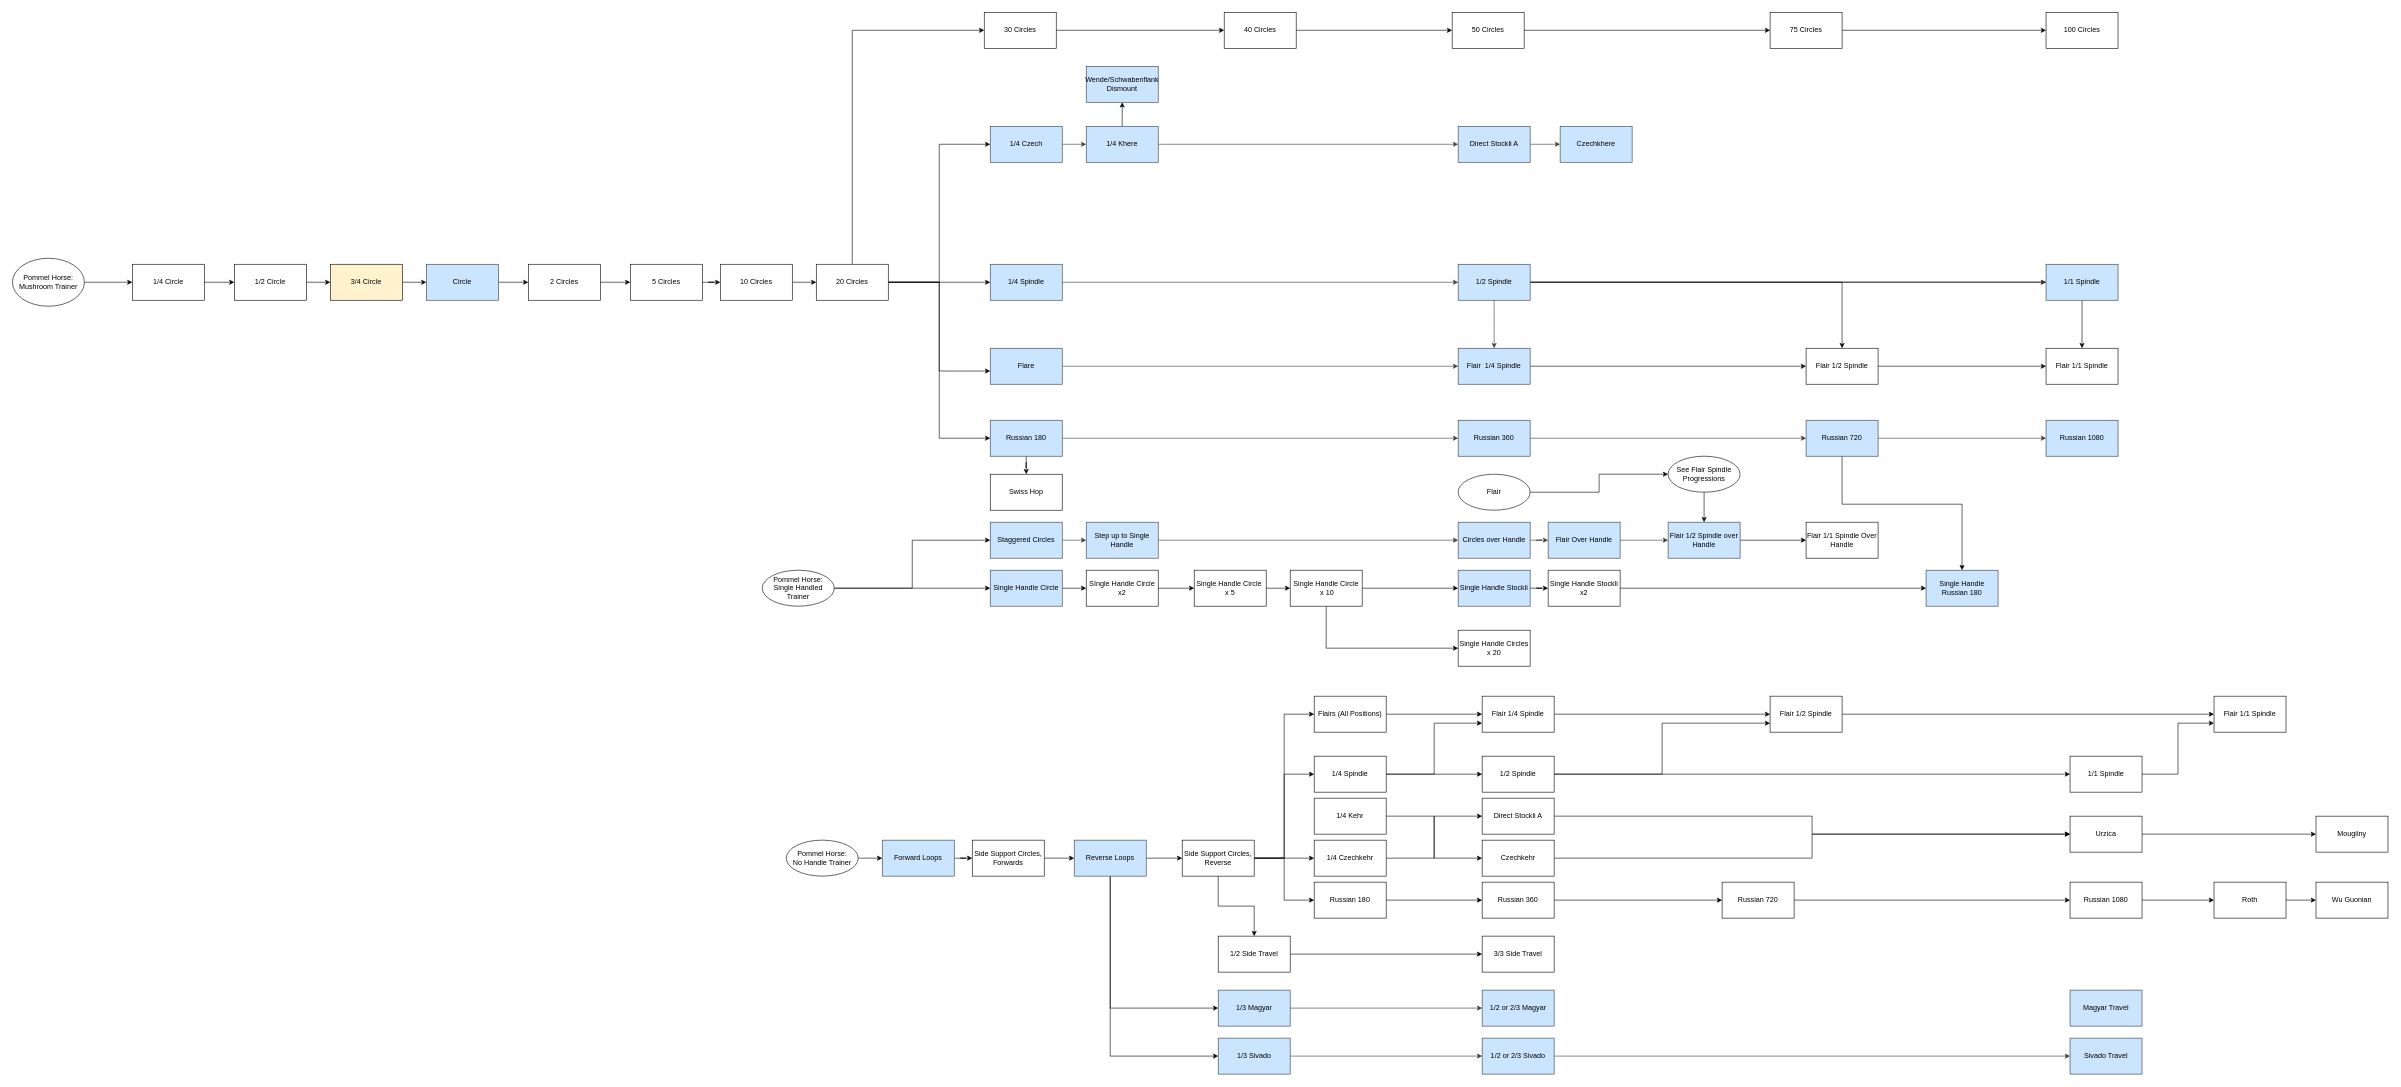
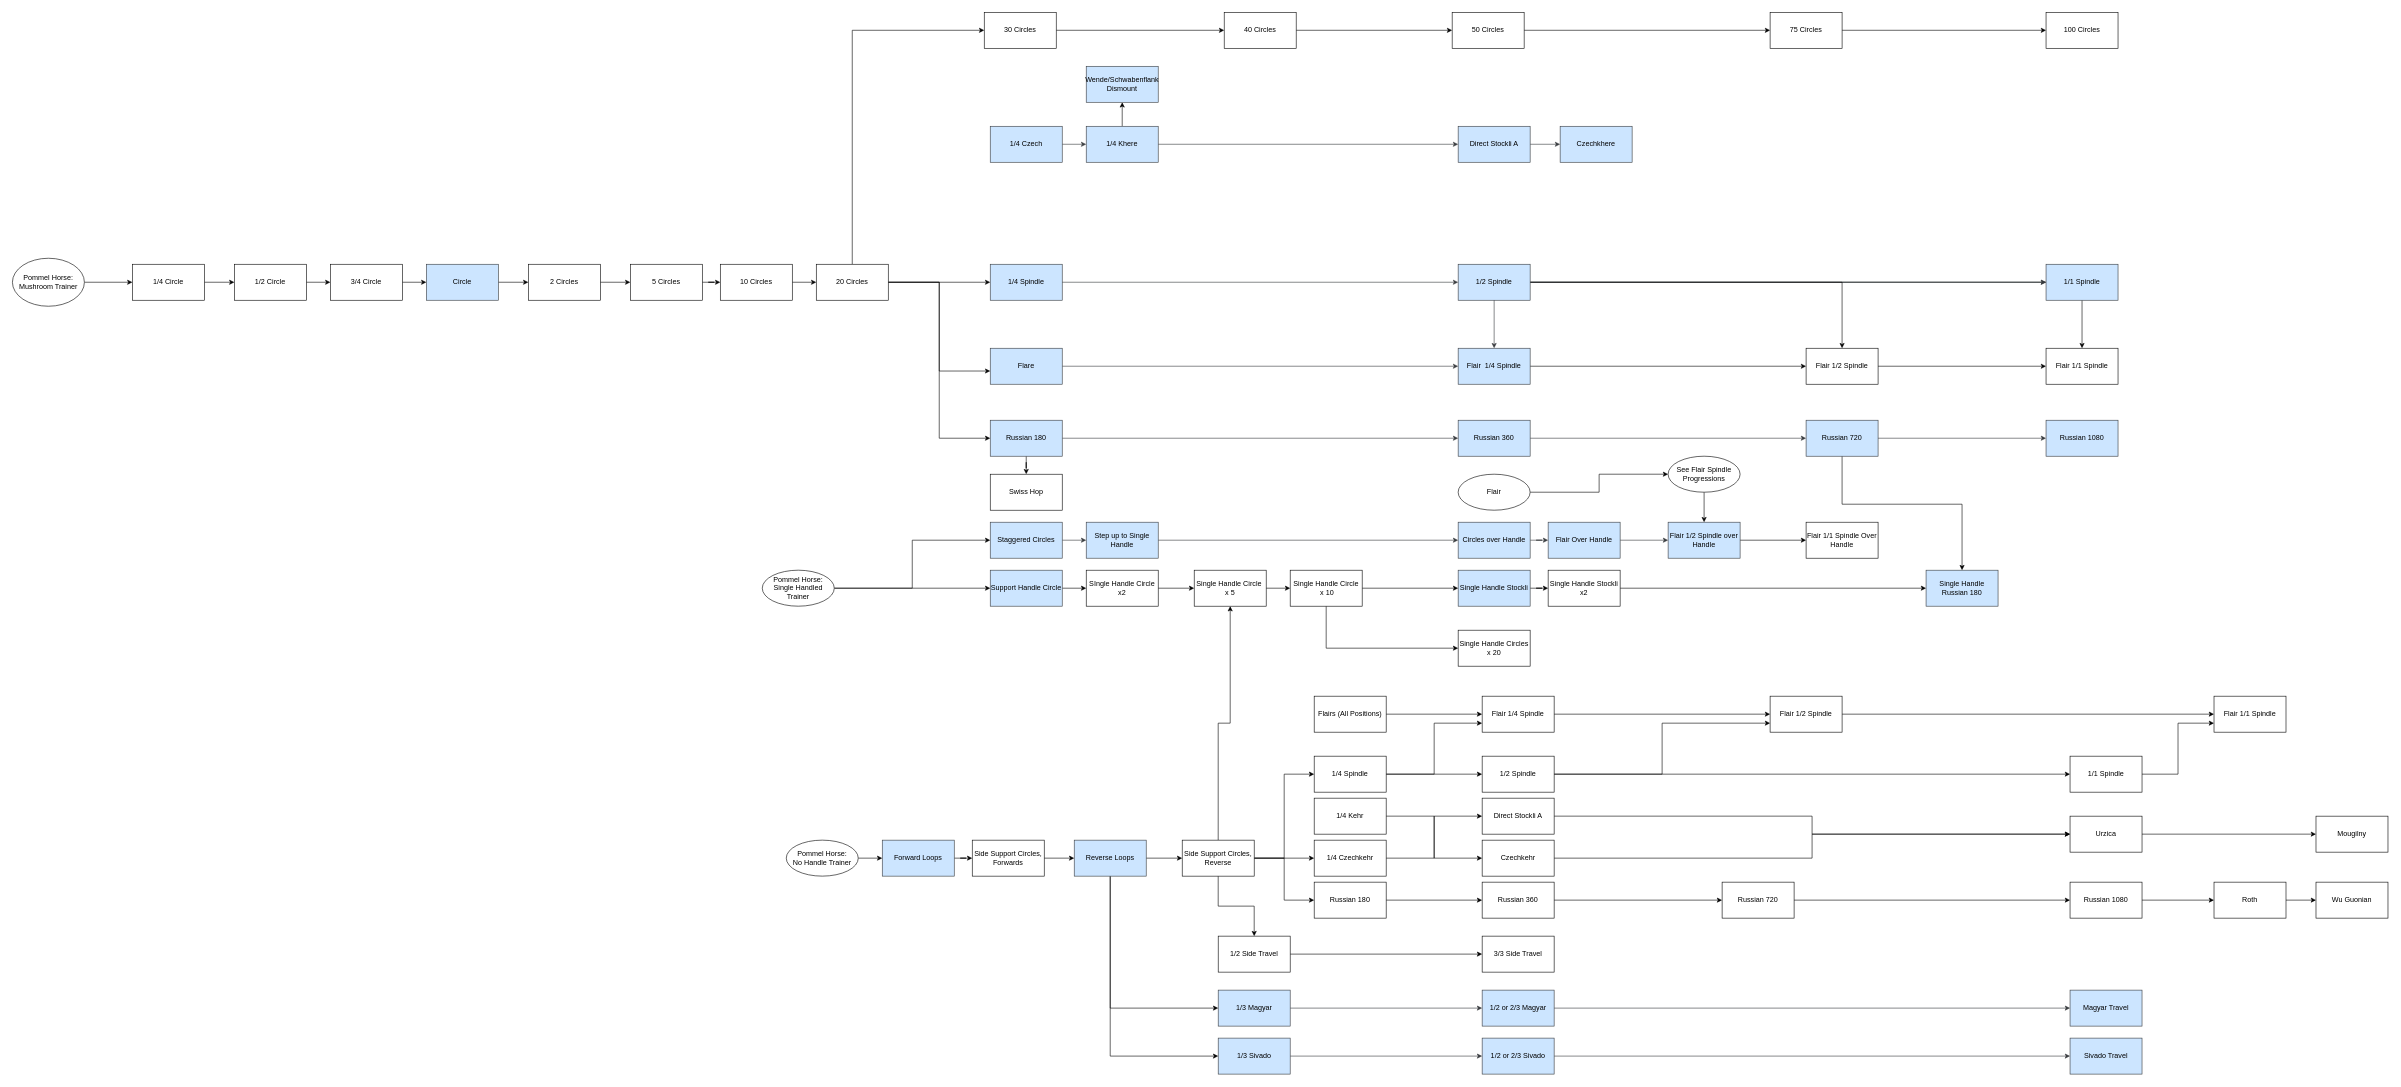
(939, 144) -> none
(366, 282) -> (366, 282)
(1026, 588) -> (1026, 588)
(1284, 714) -> (1218, 723)
none -> (2064, 1008)
